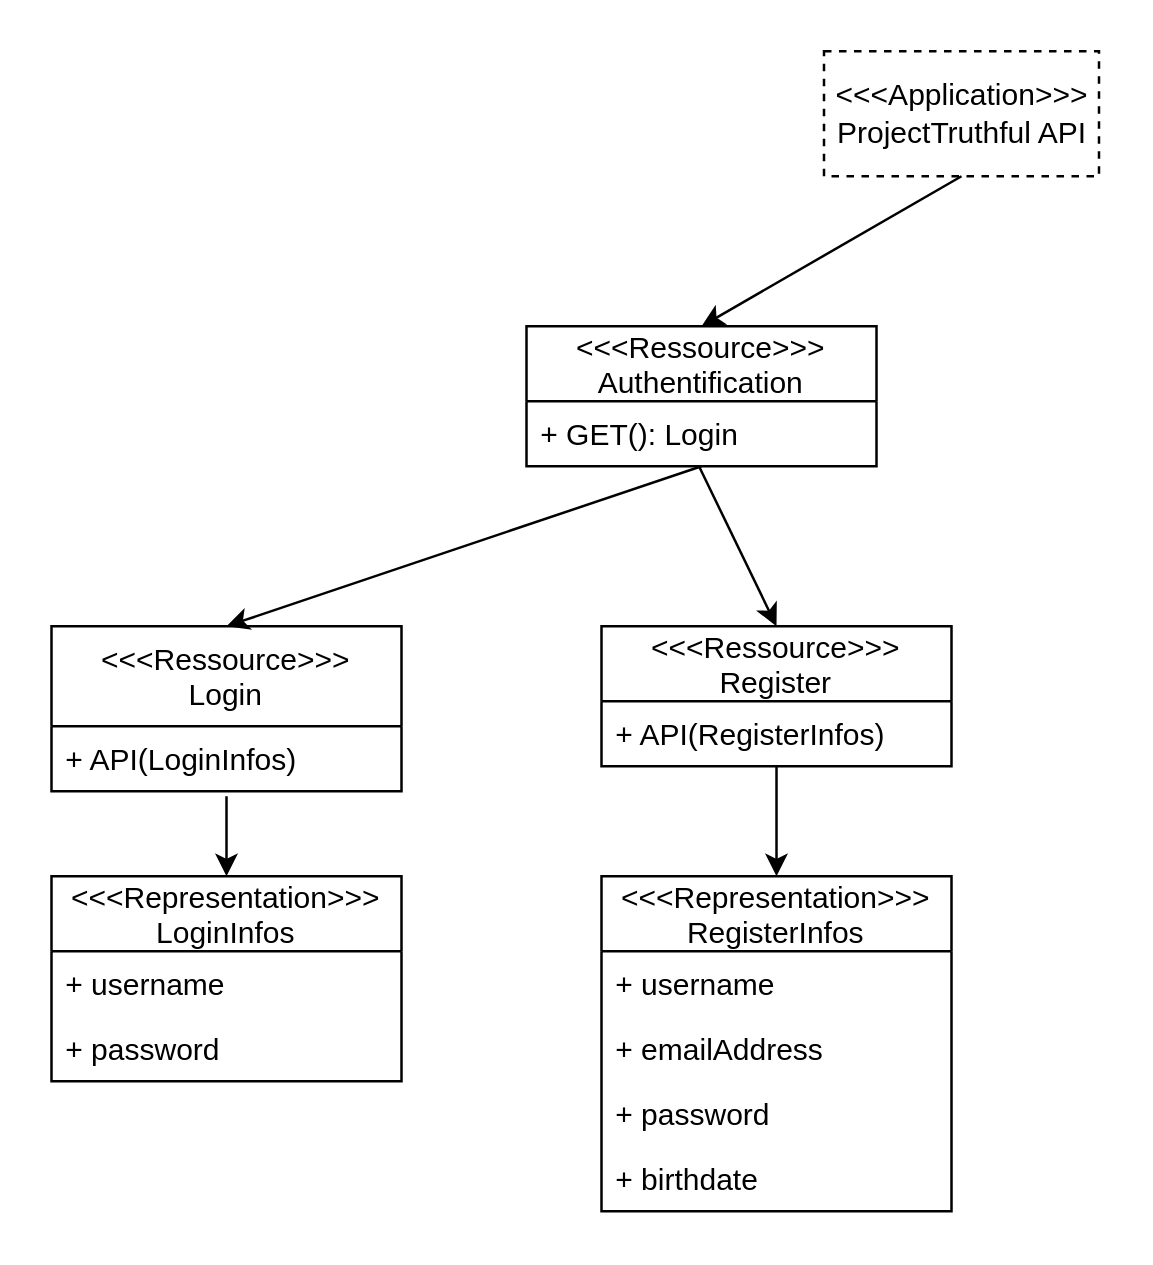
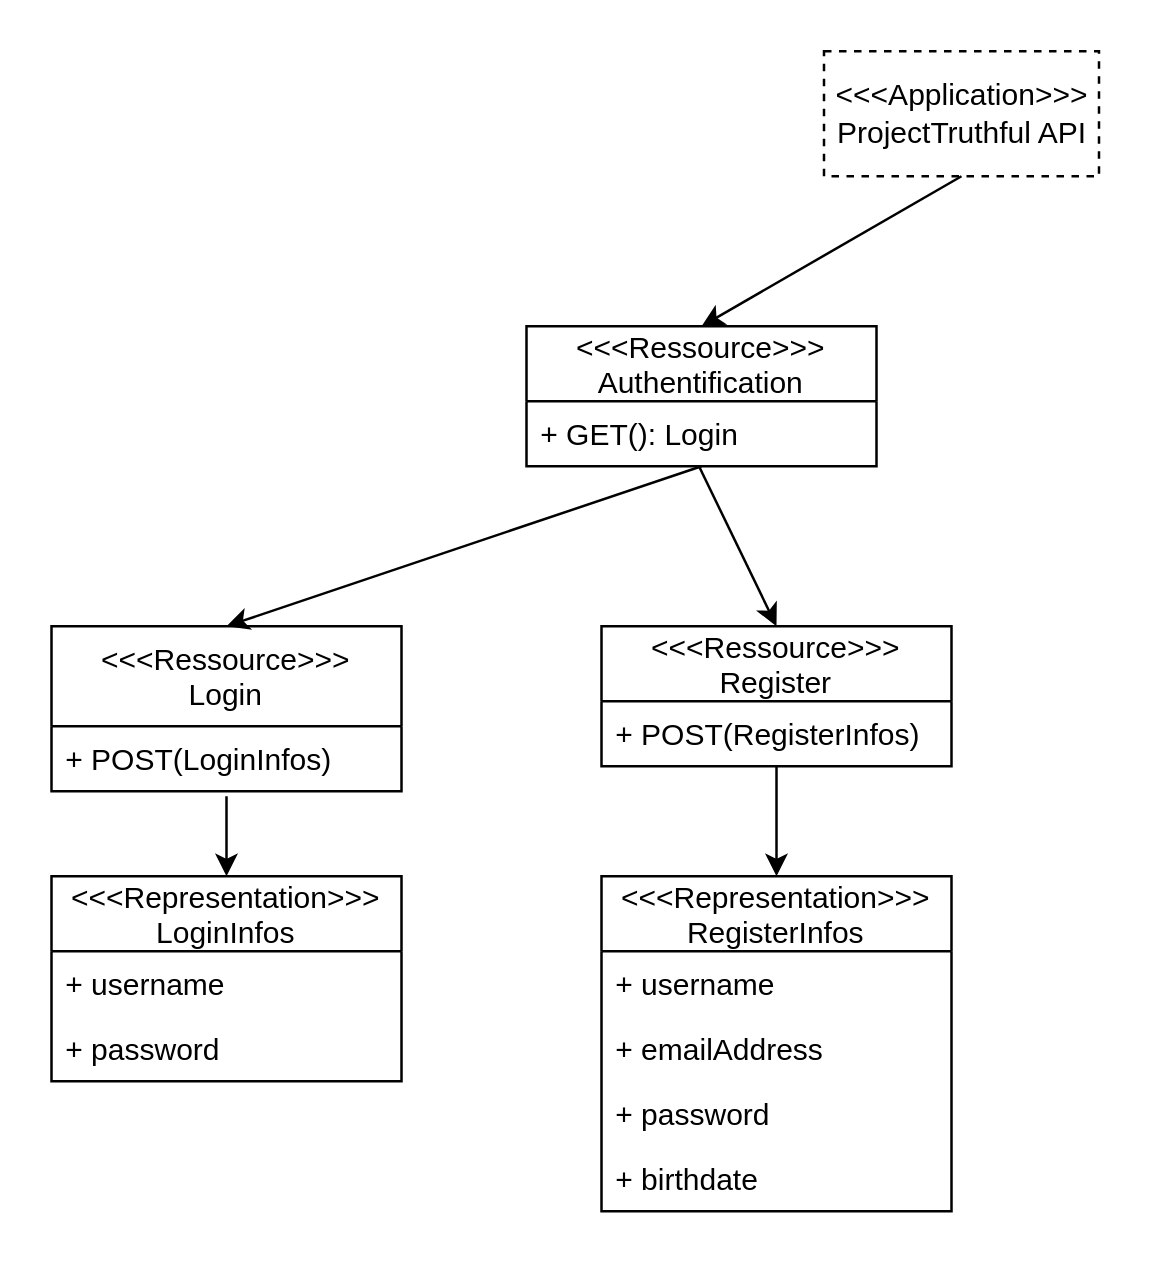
(775, 735) -> (784, 735)
(200, 760) -> (208, 760)
